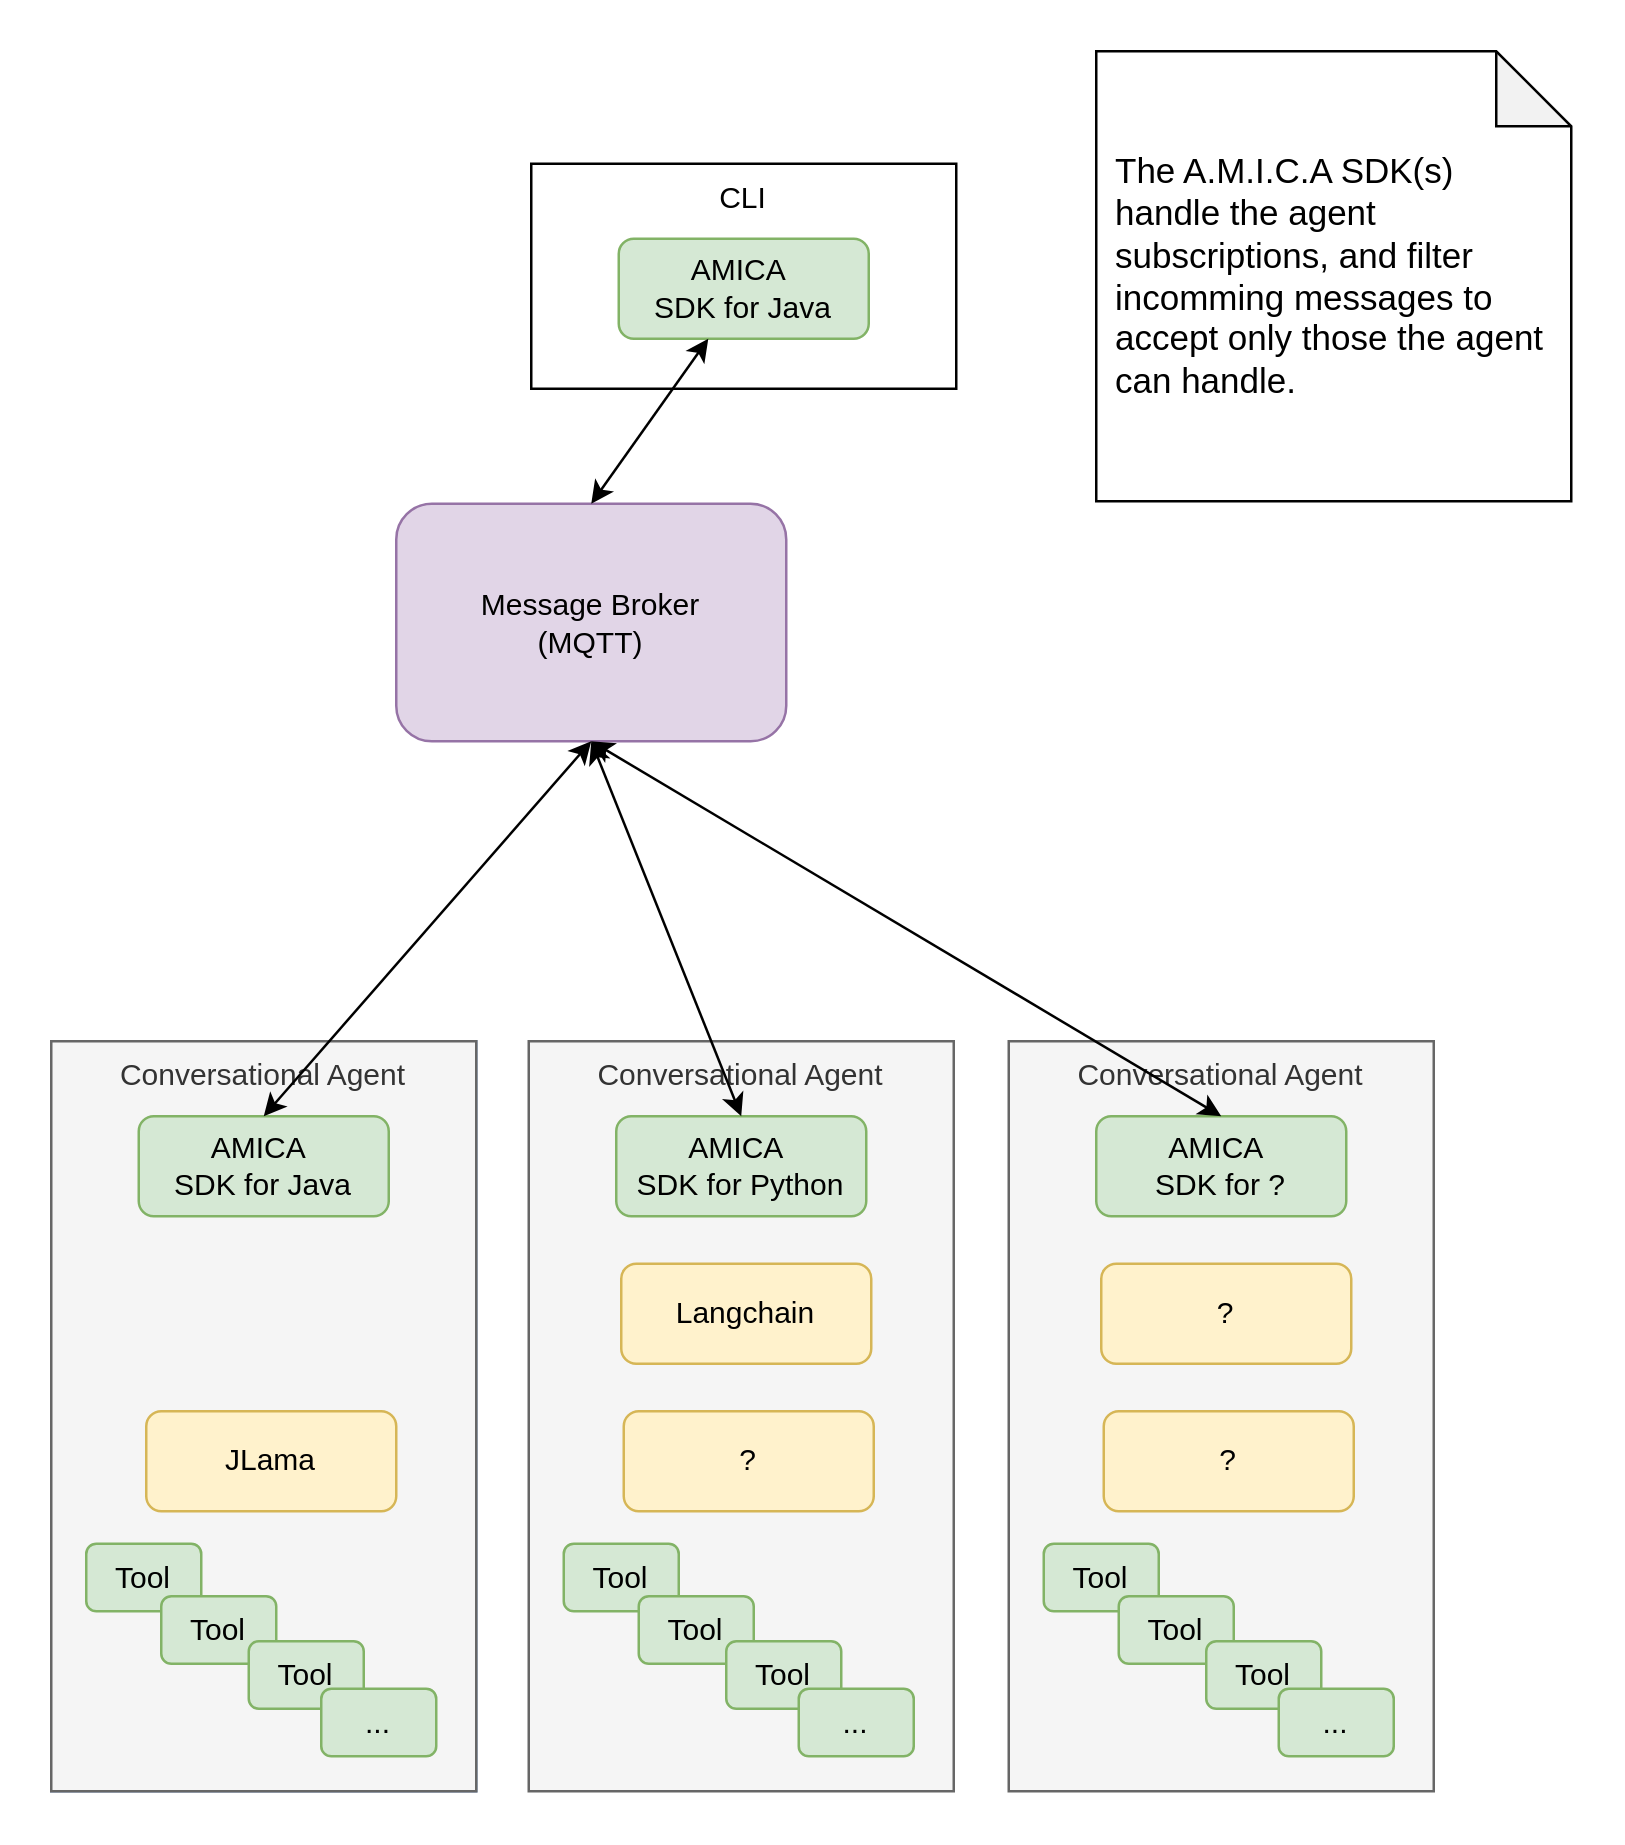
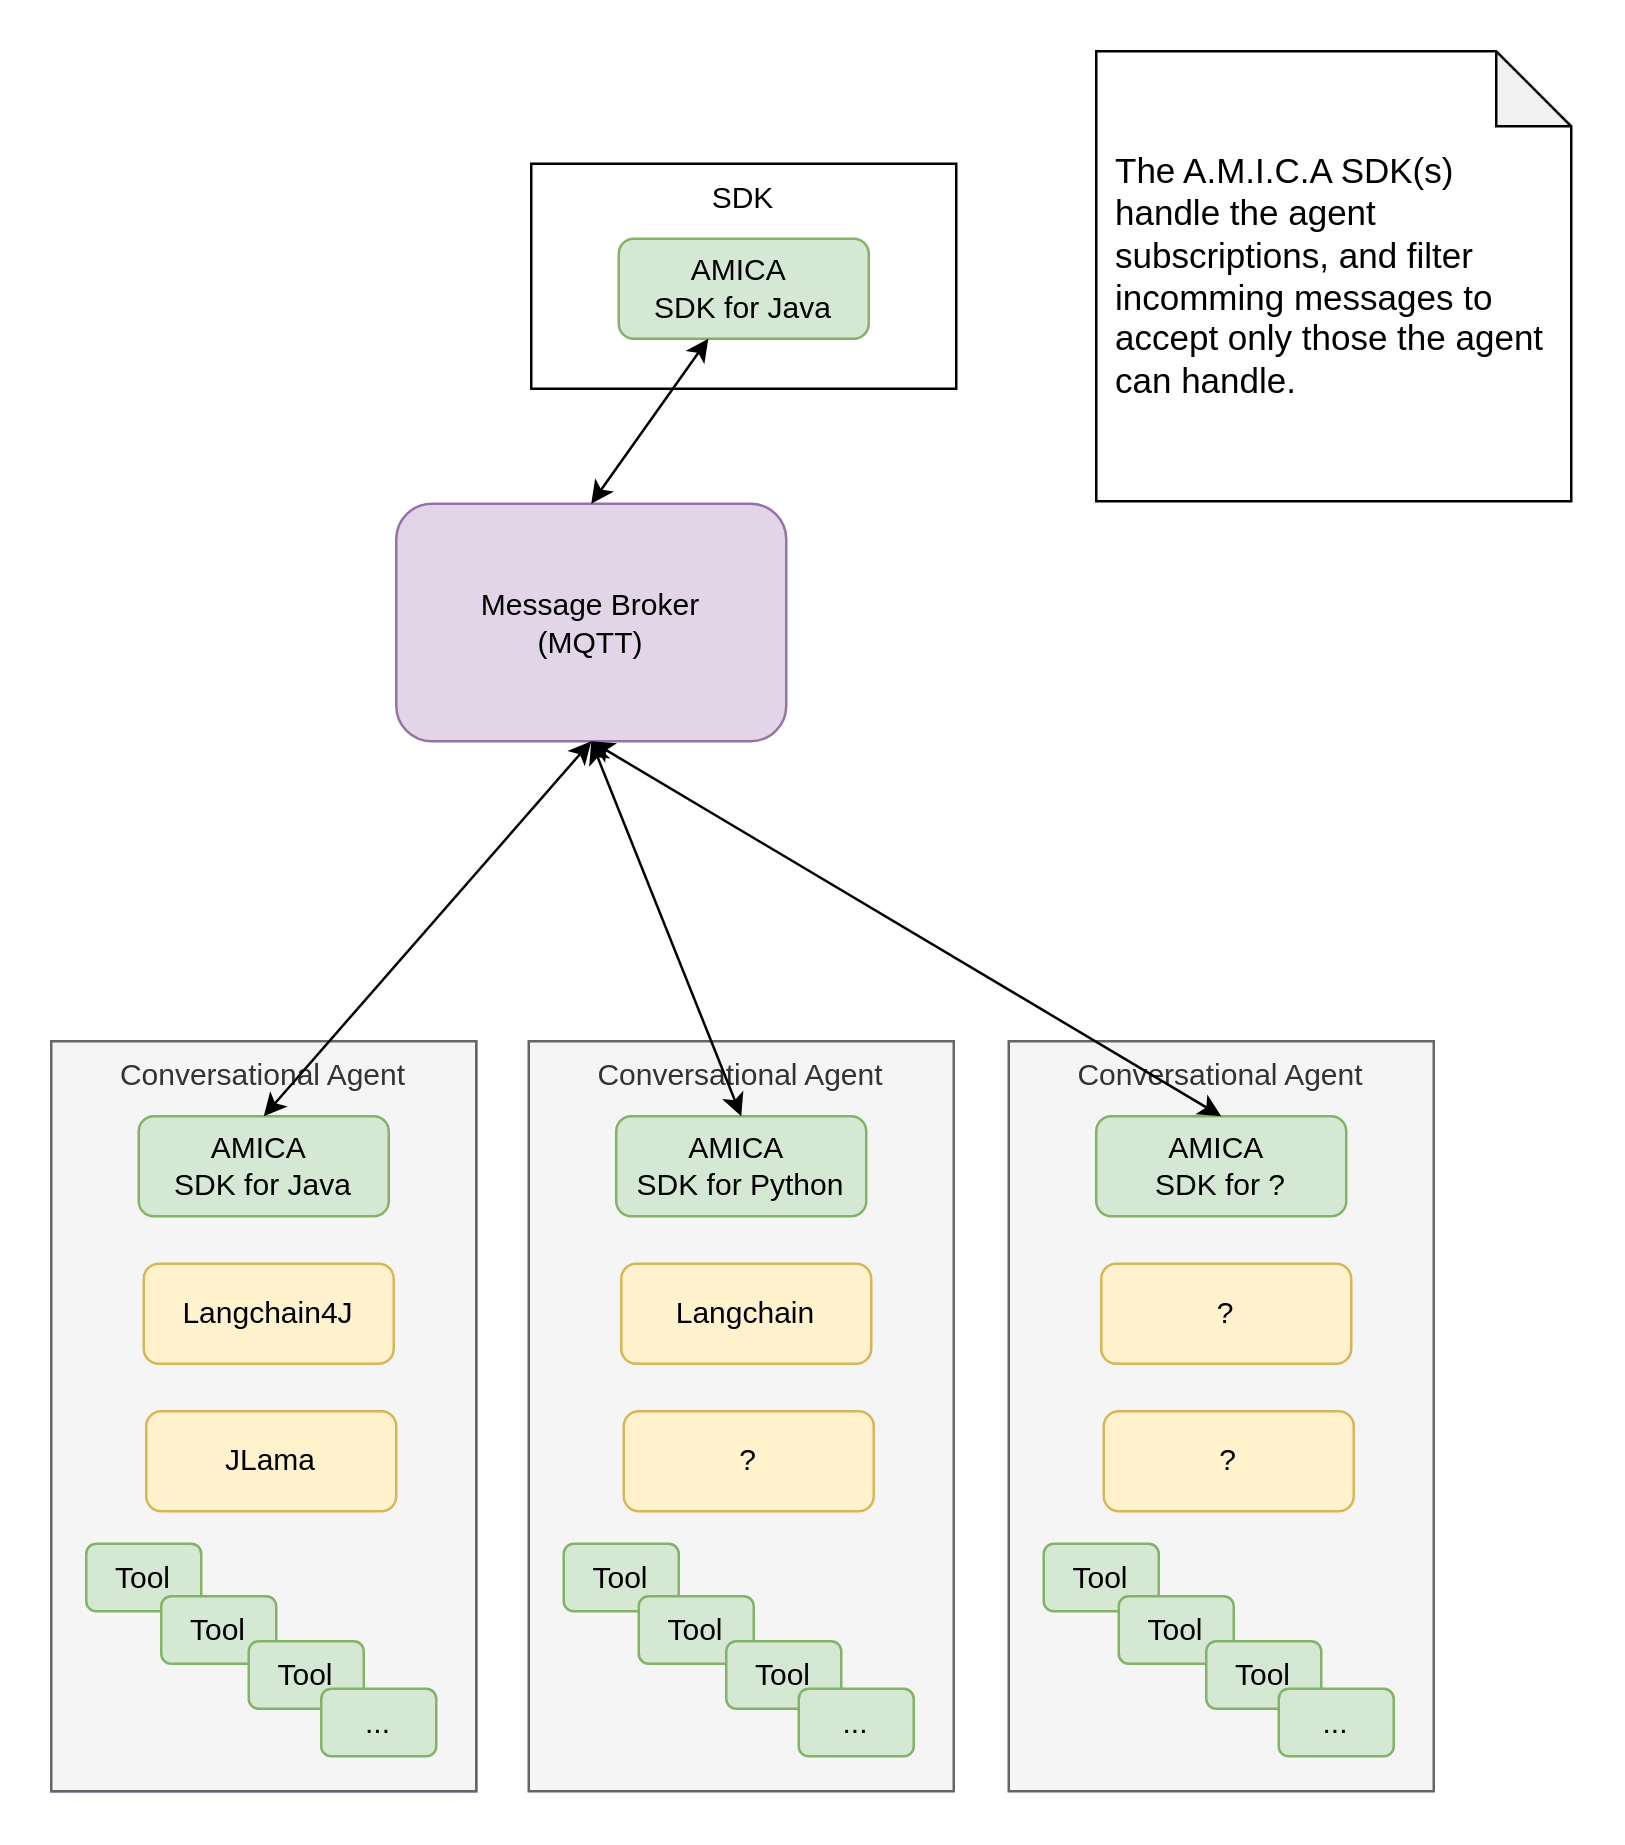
(744, 199) -> (744, 199)
none -> (269, 1314)
